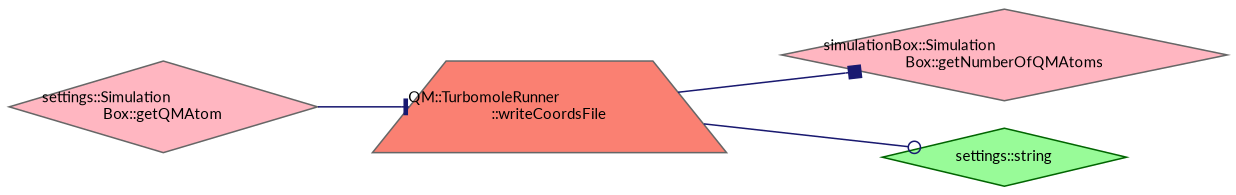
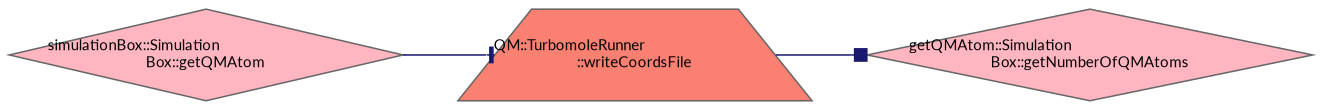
(1004, 55) -> (1090, 55)
(163, 107) -> (206, 55)
(1004, 157) -> none
